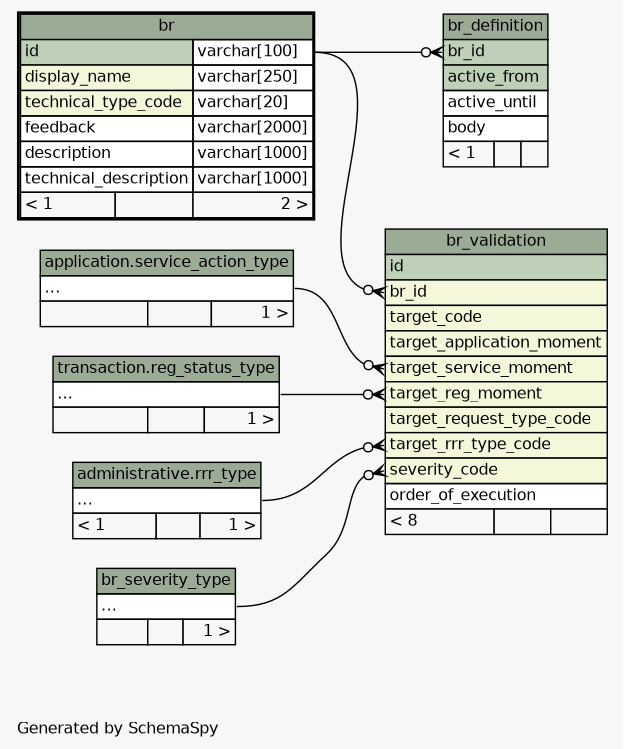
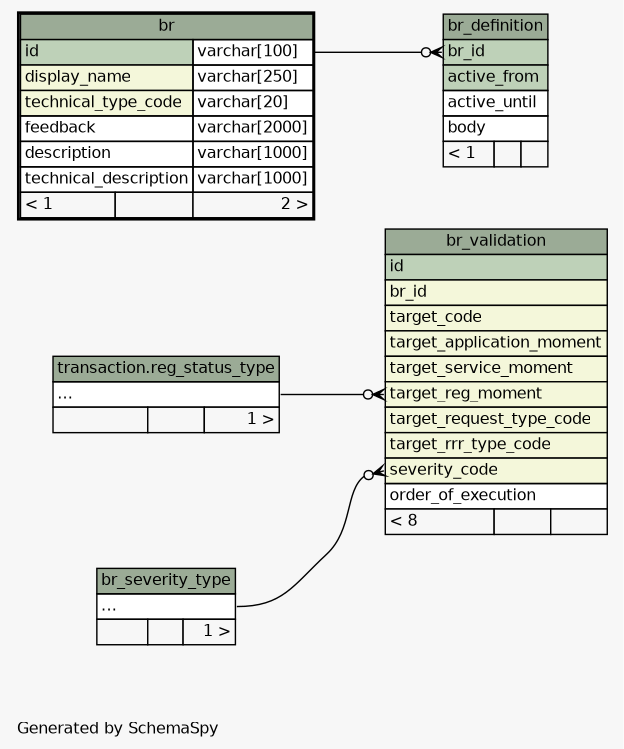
(351, 163) -> none
(166, 288) -> none
(166, 501) -> none
